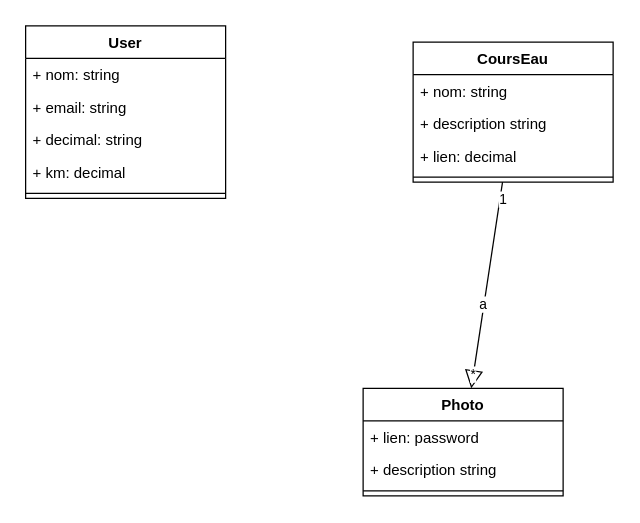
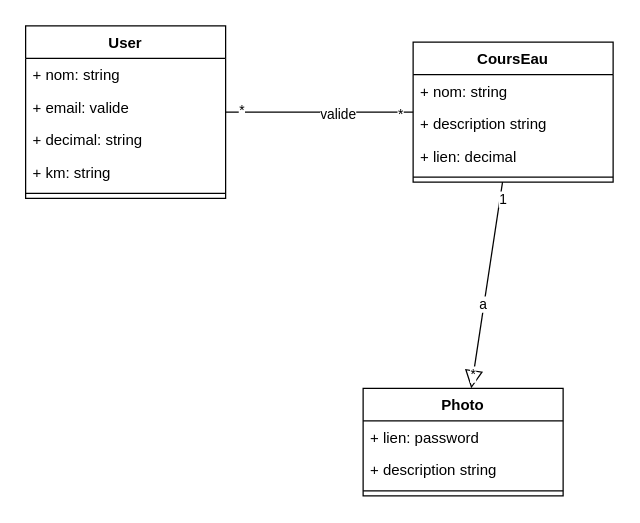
(84, 108) -> (82, 108)
none -> (319, 112)
(78, 173) -> (76, 173)
